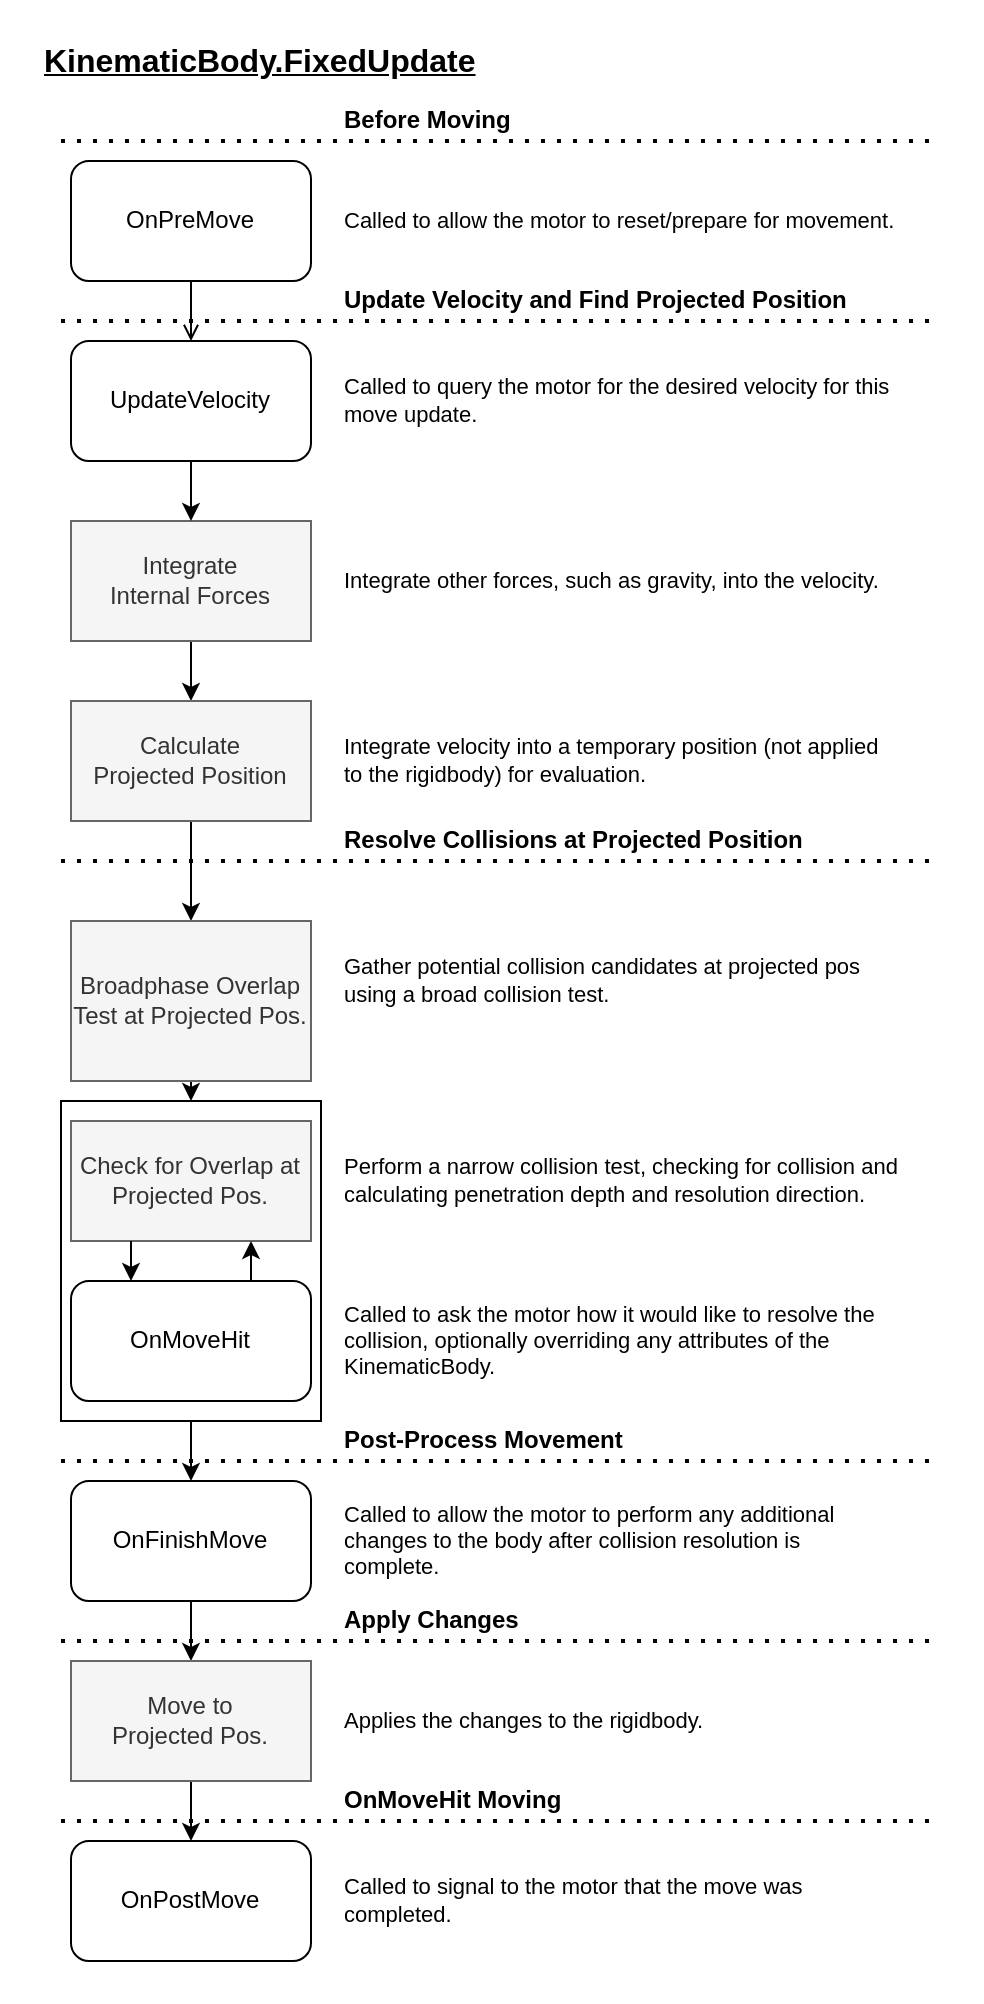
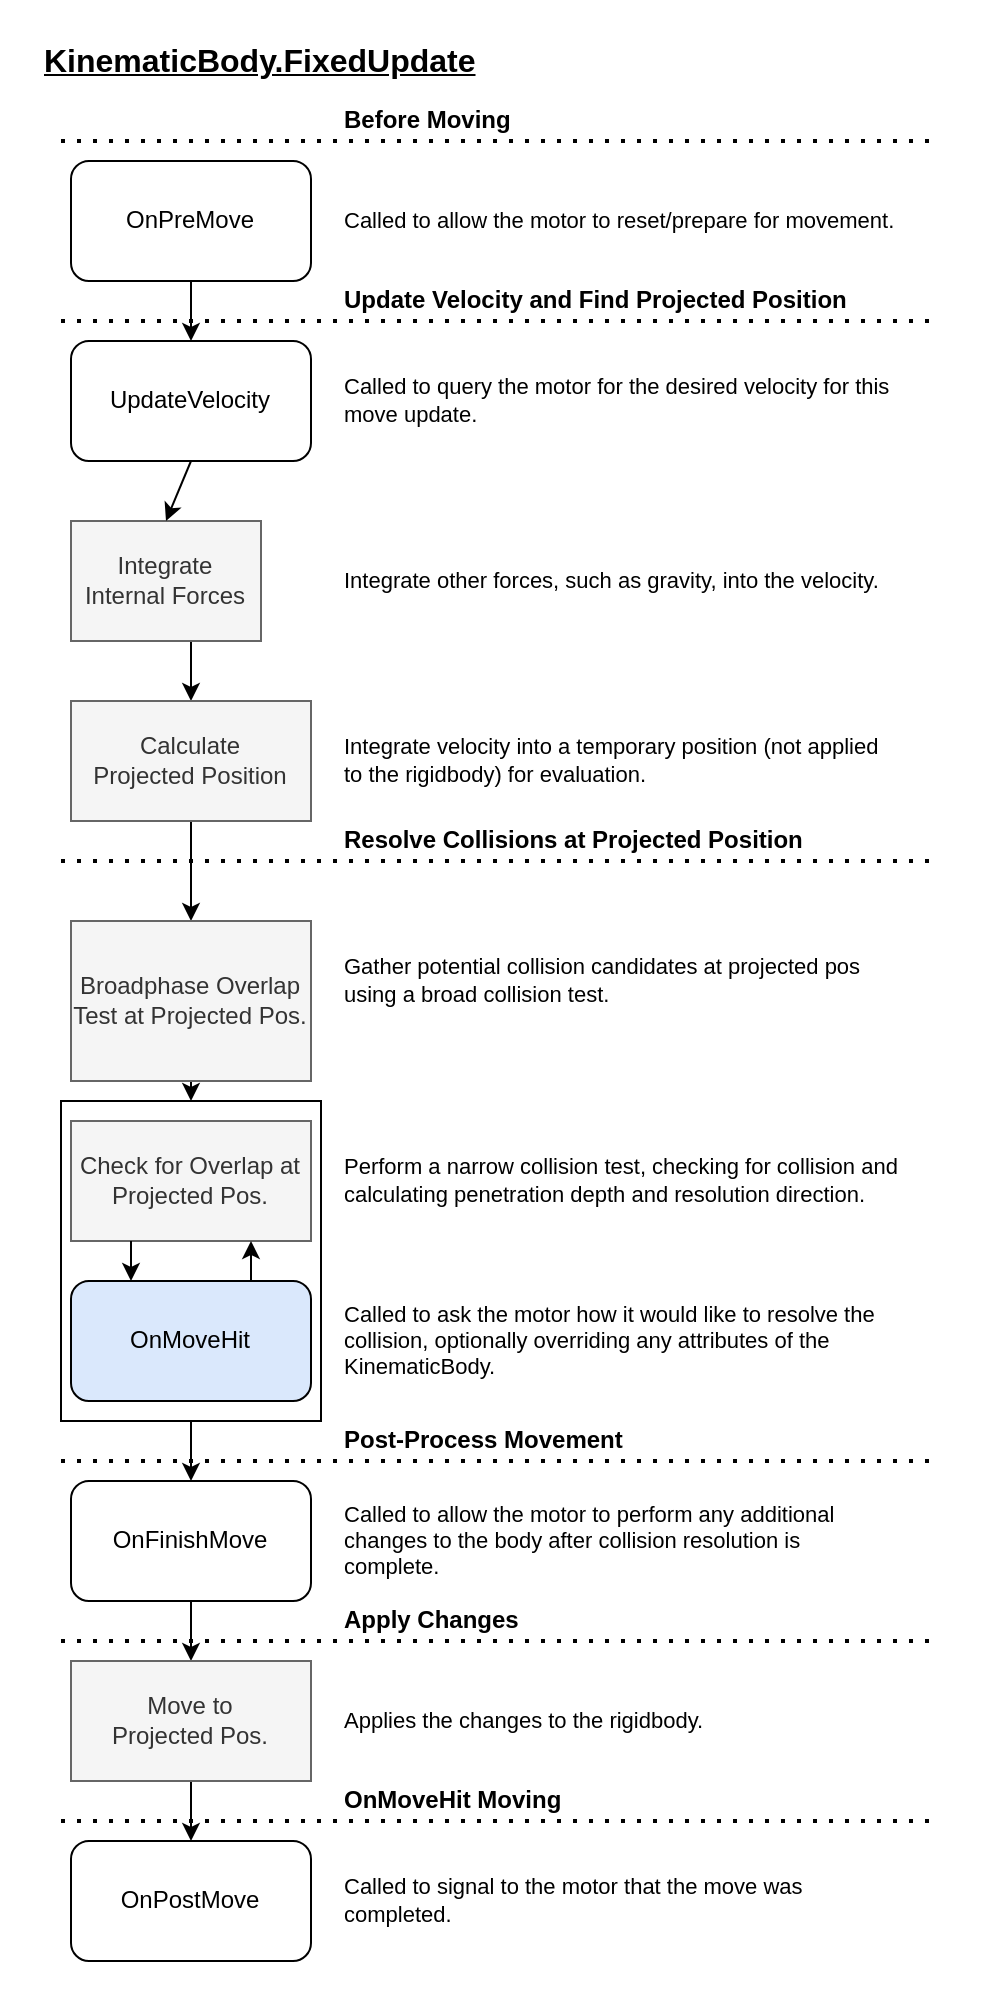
(191, 329) -> (191, 326)
(191, 581) -> (166, 581)
(191, 1341) -> (191, 1341)
